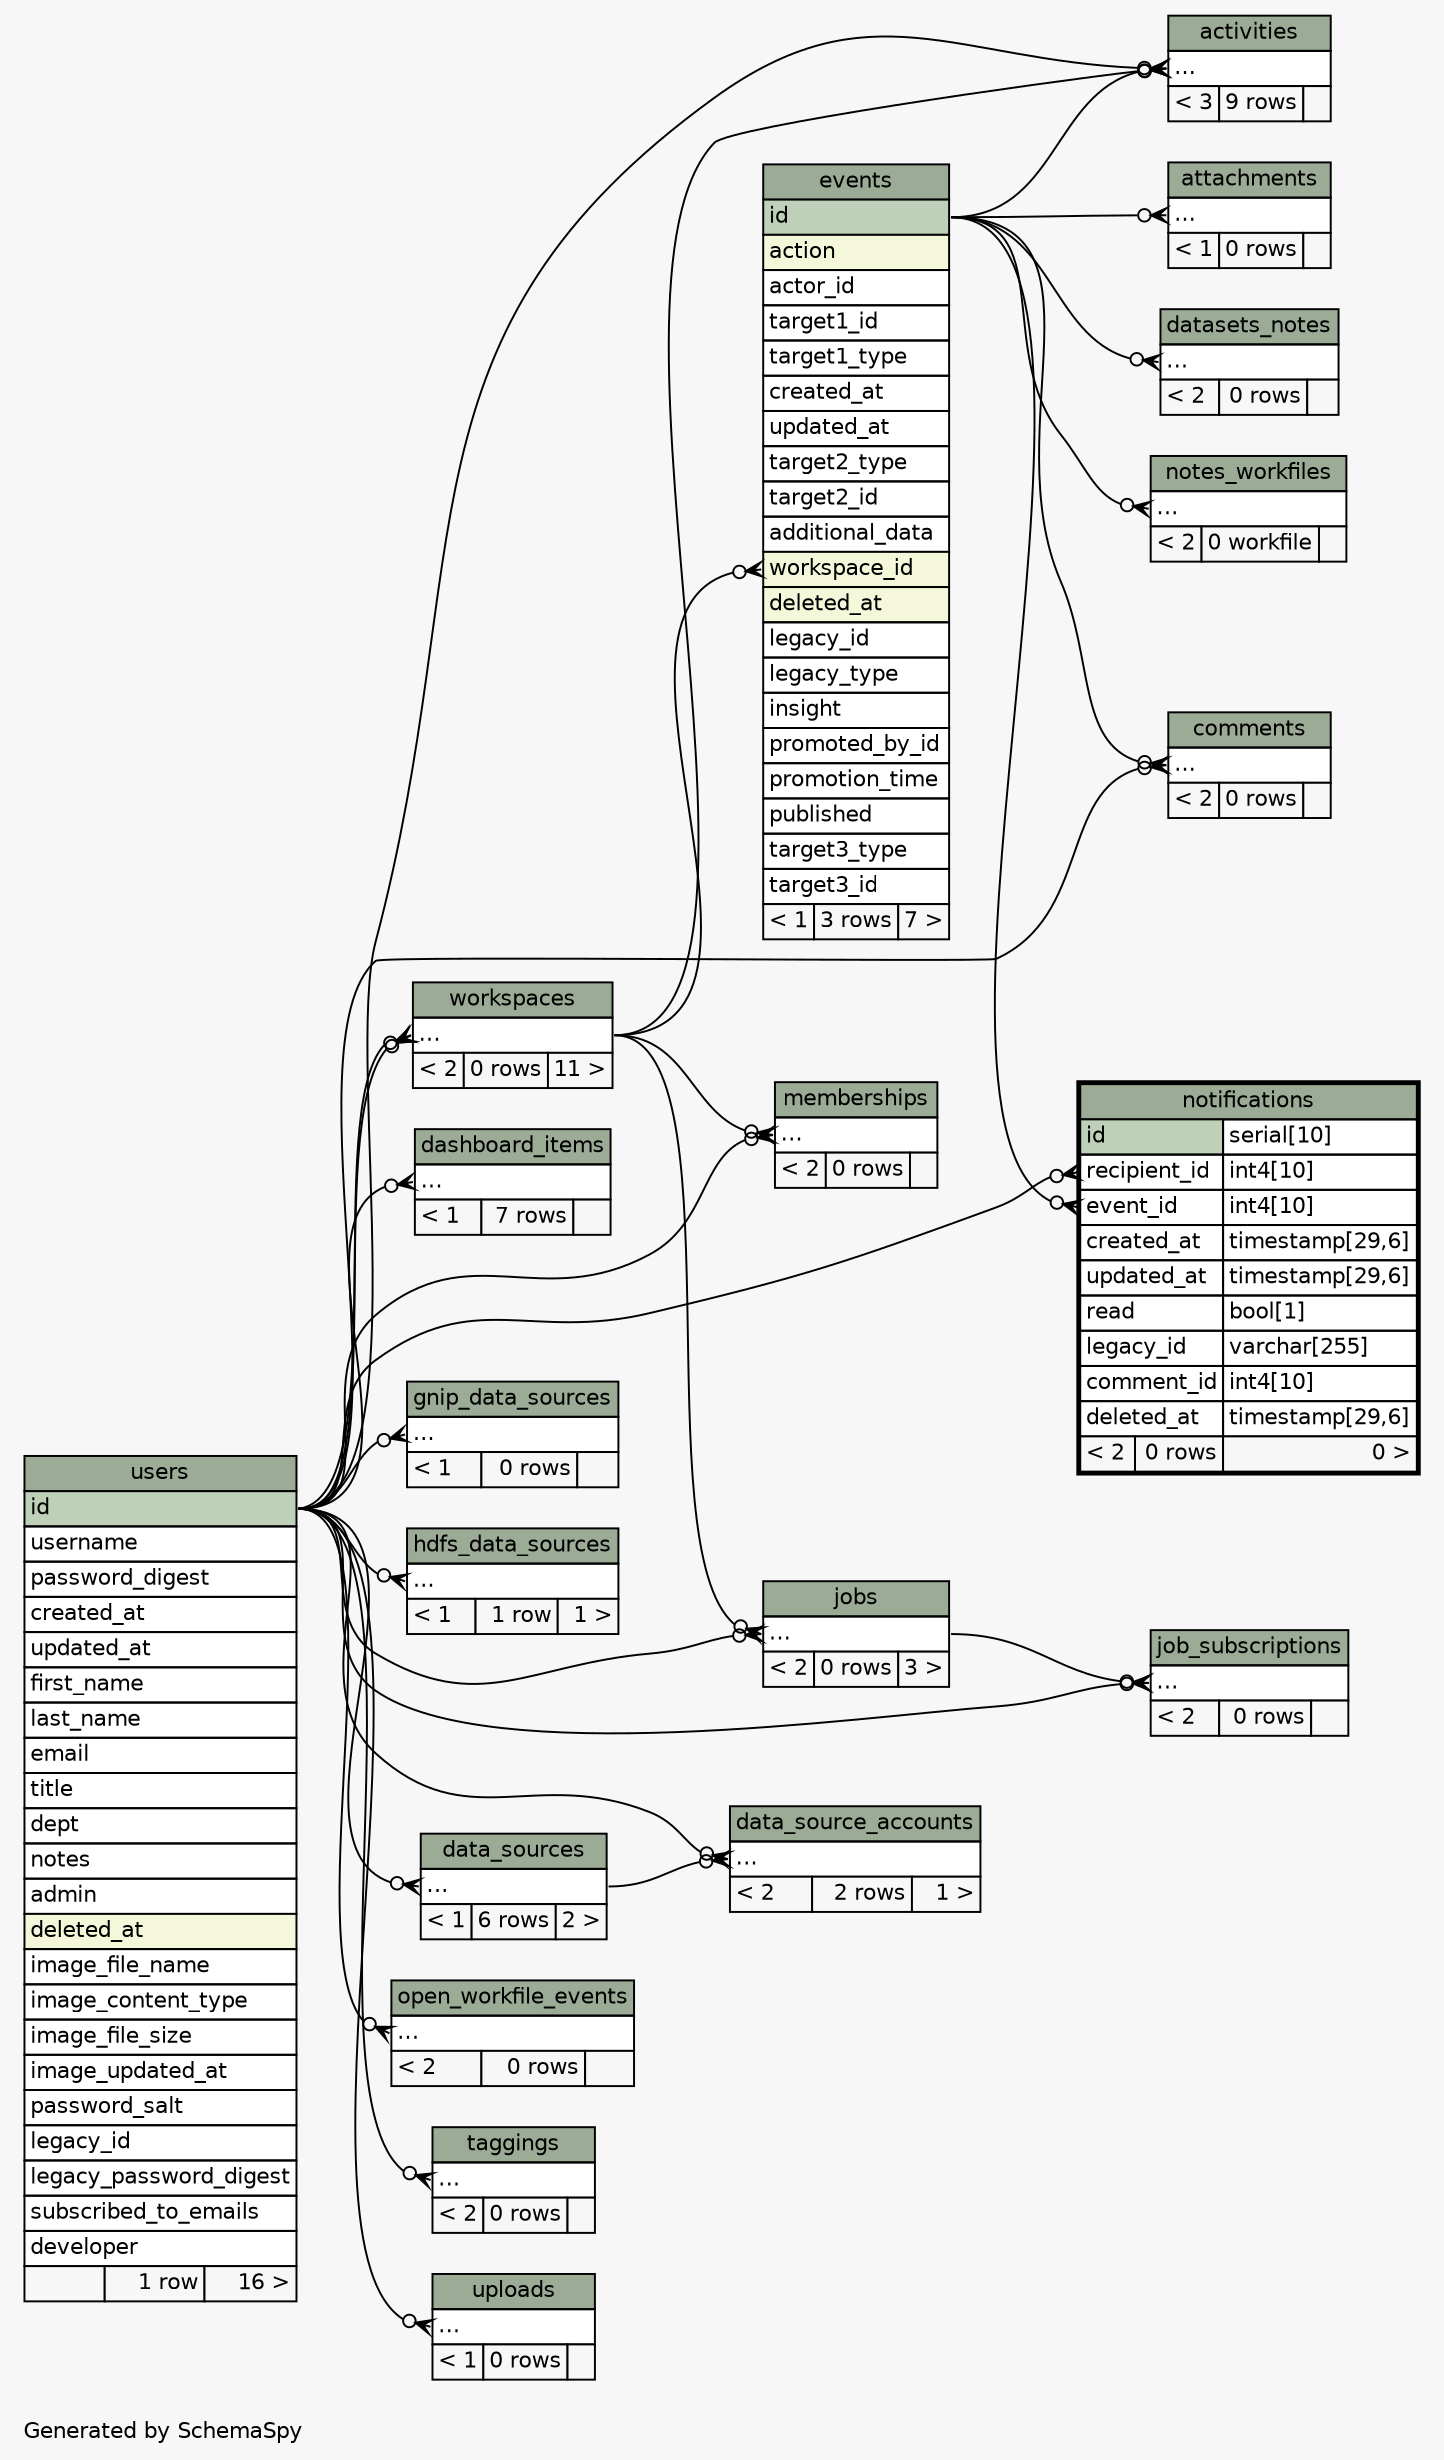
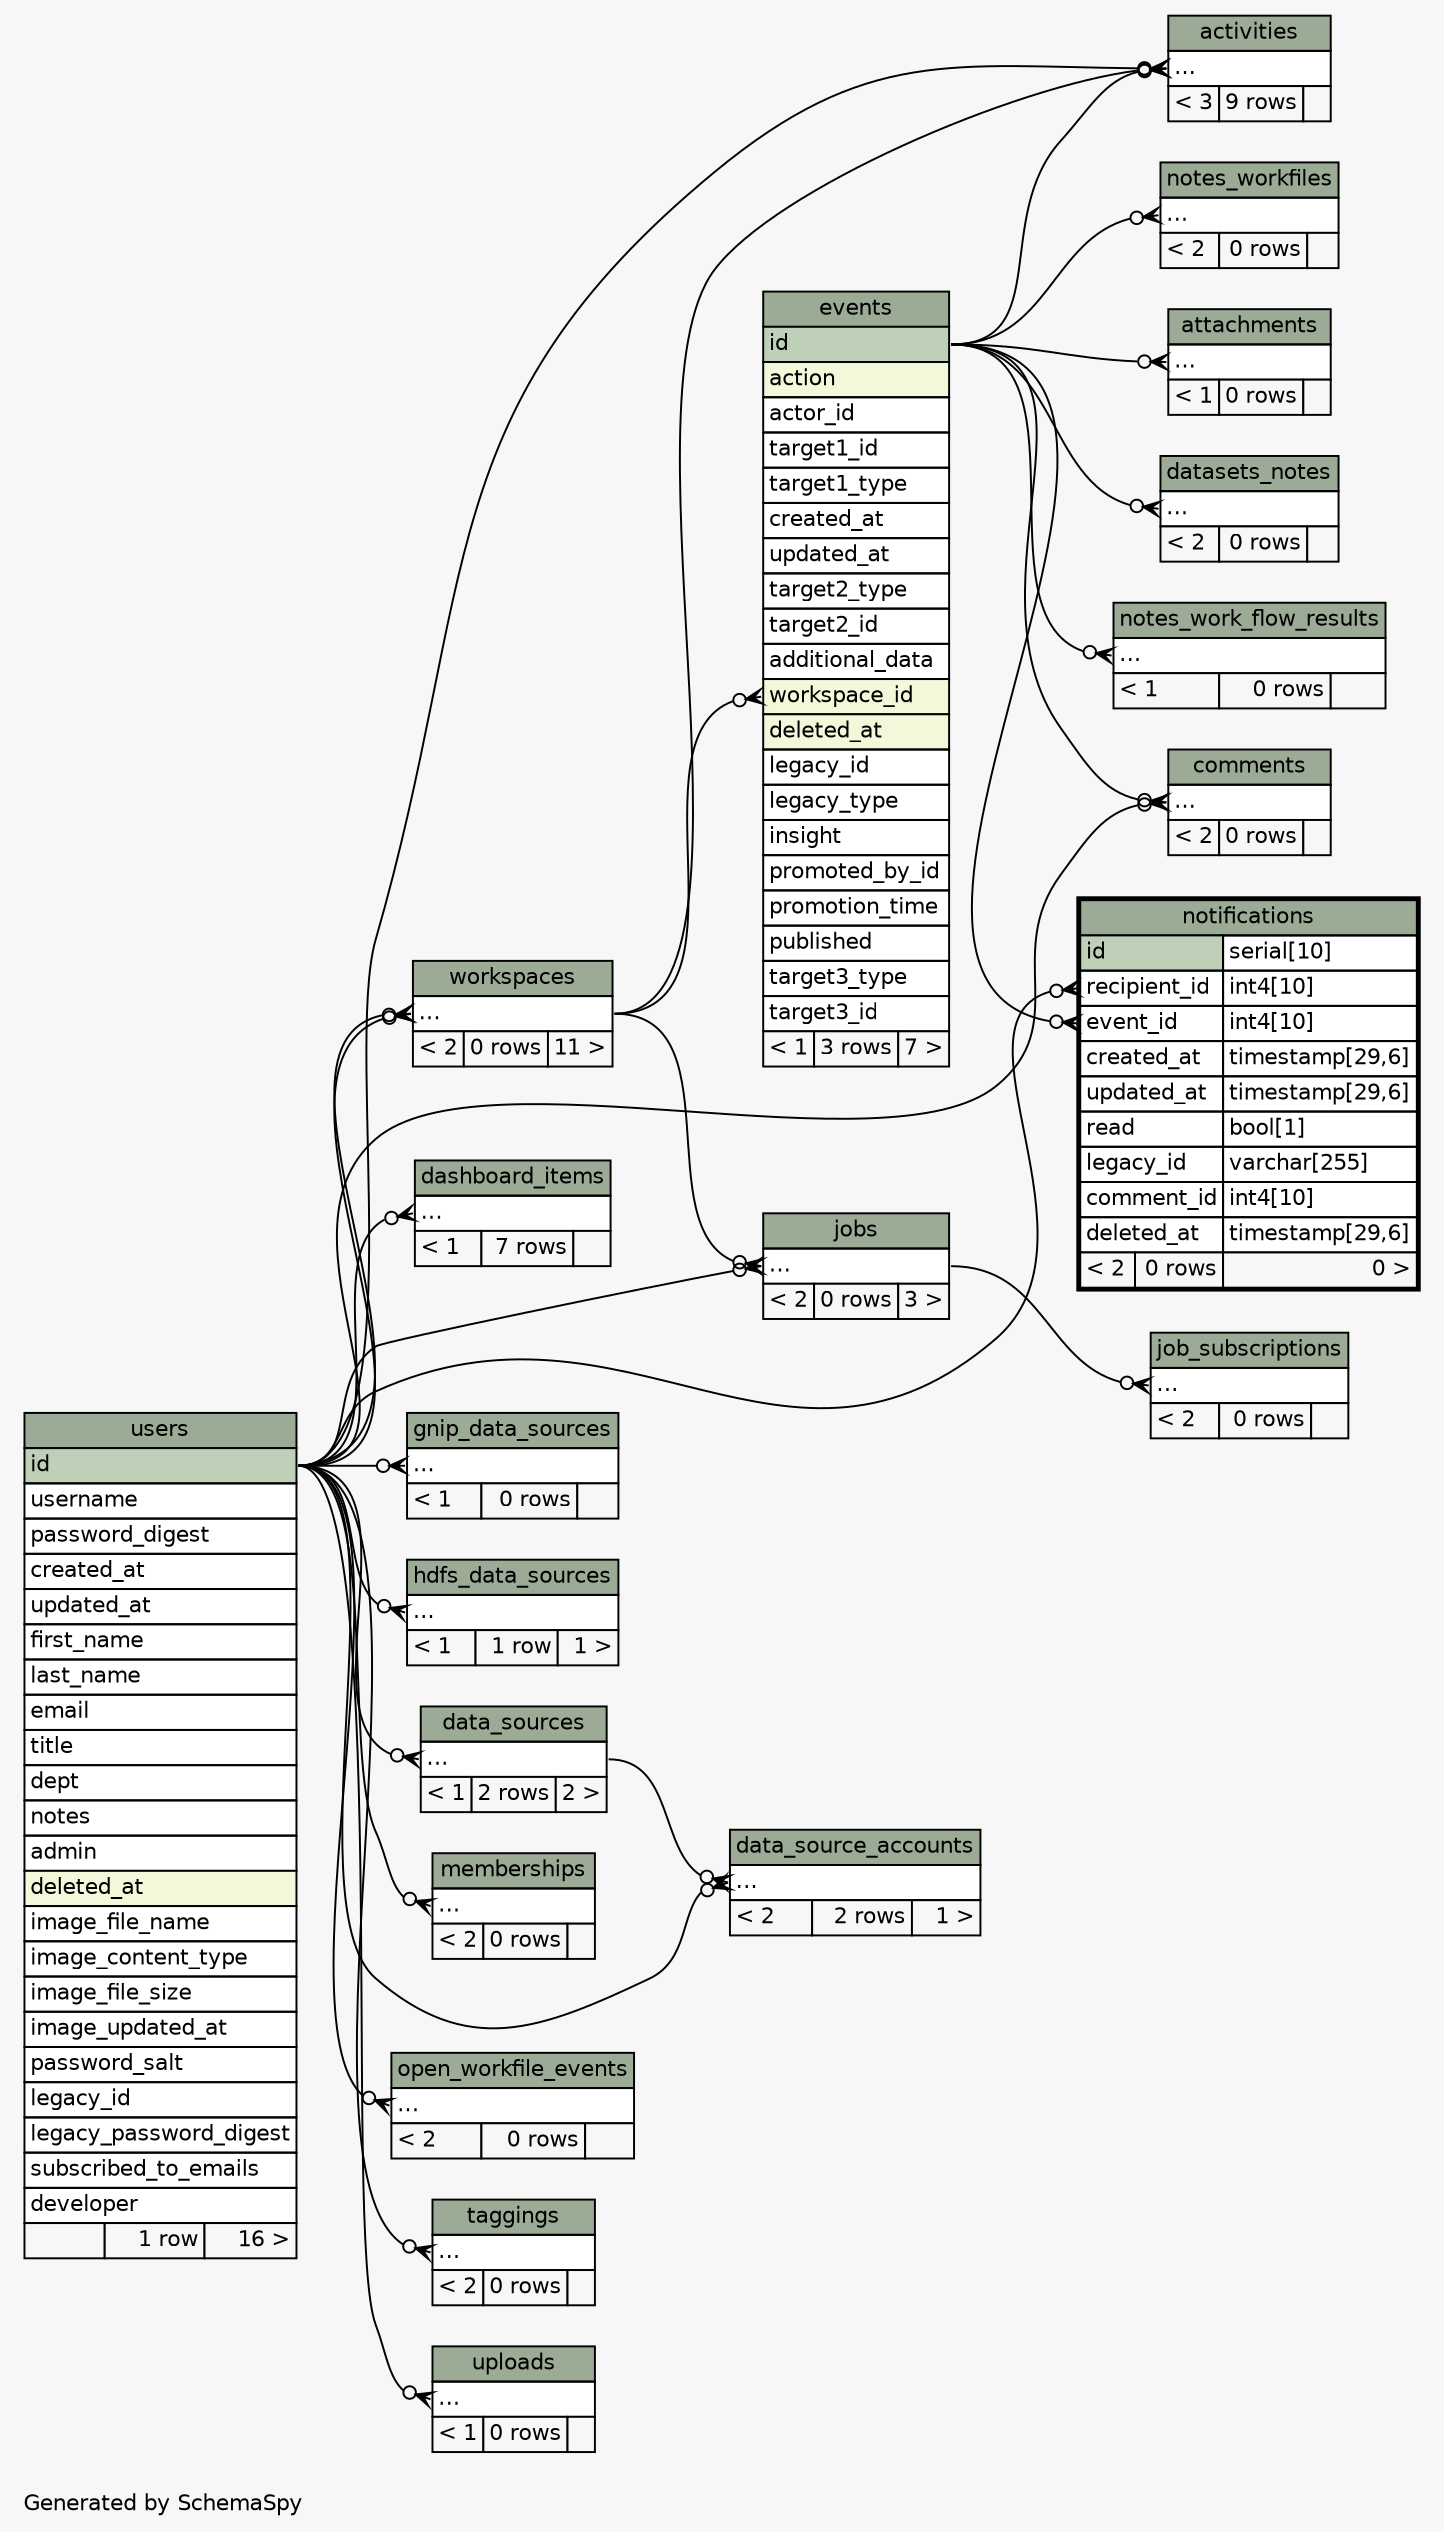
(1260, 543) -> (1265, 250)
none -> (1249, 656)
(685, 1074) -> none
(637, 1733) -> none
(514, 1921) -> (514, 1794)
